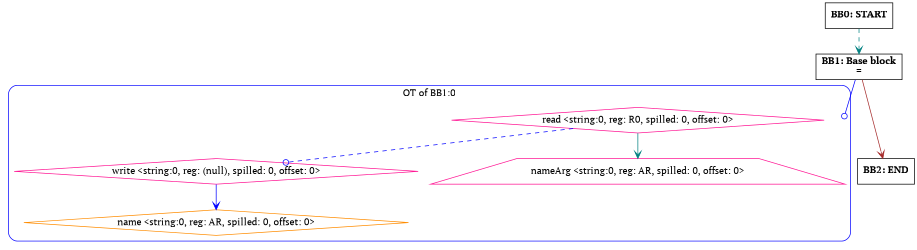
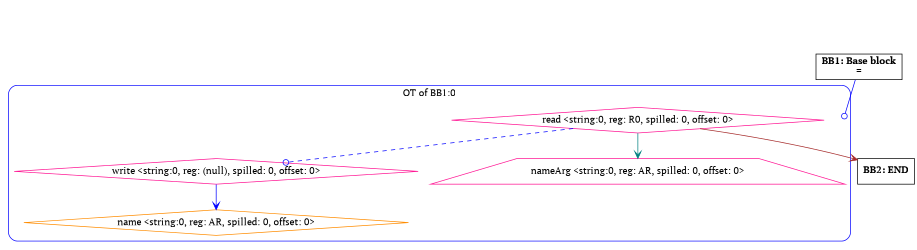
(859, 16) -> none
(872, 116) -> (776, 141)
